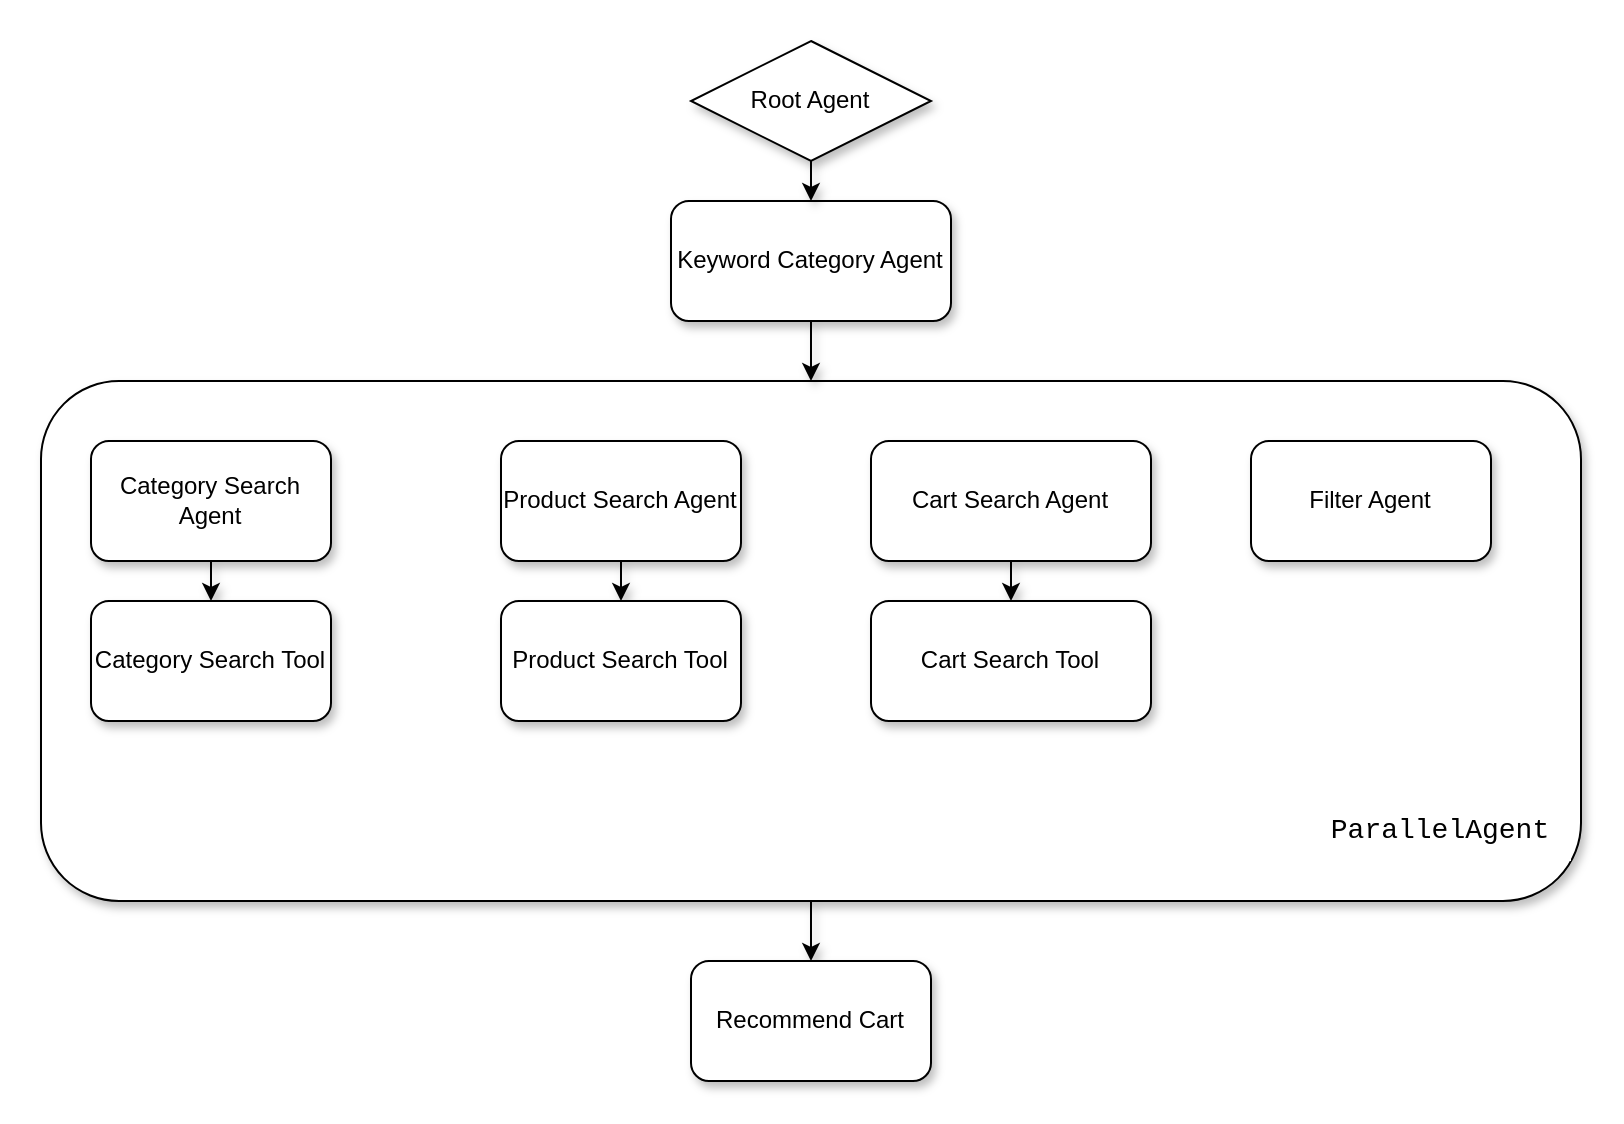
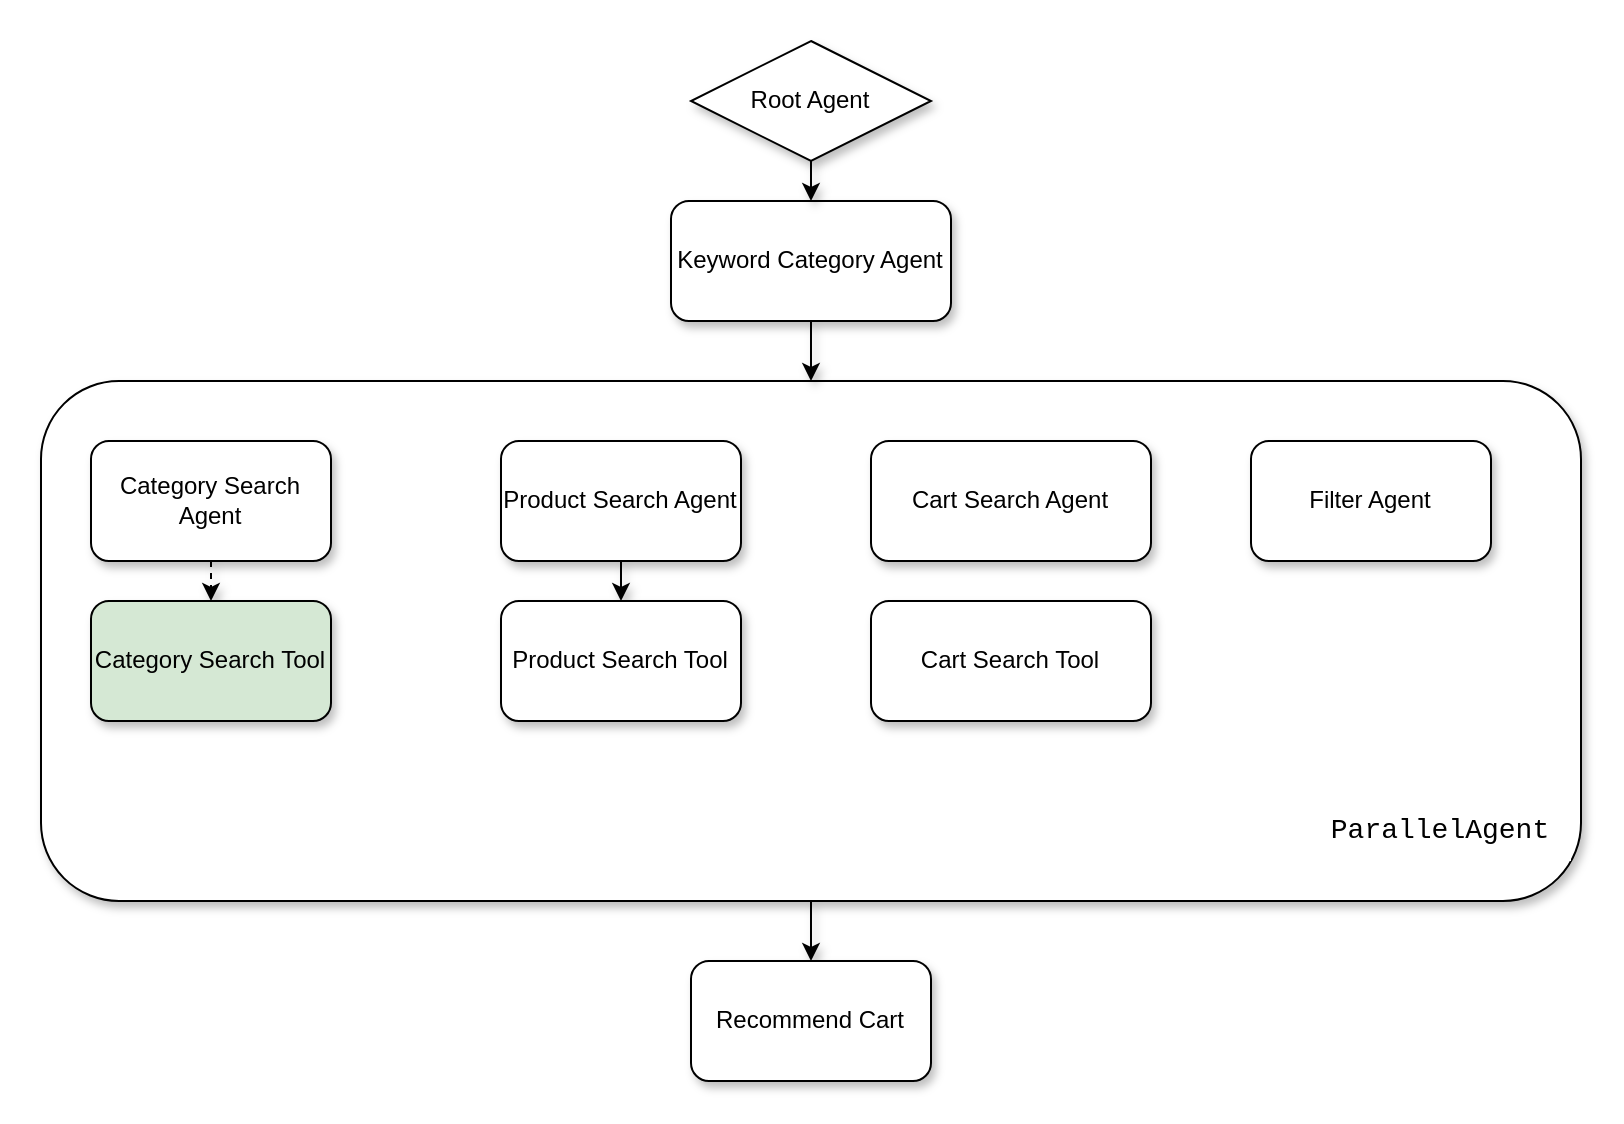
(211, 574) -> (211, 574)
(1011, 574) -> none
(211, 661) -> (211, 661)
